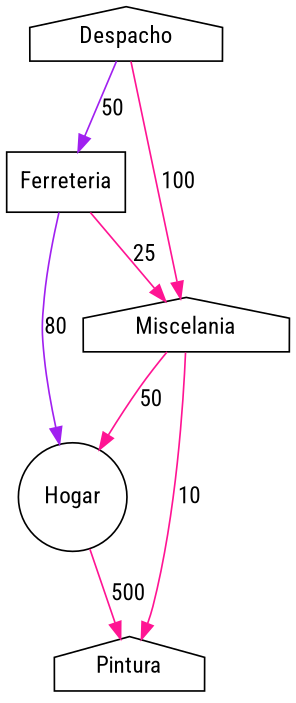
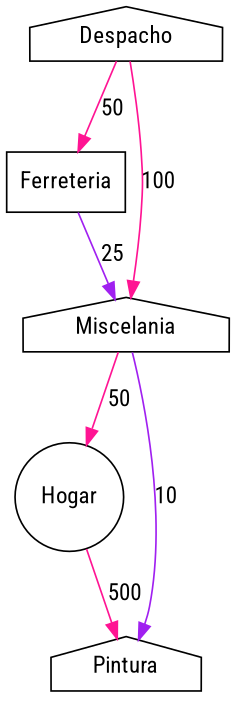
(101, 99) -> (101, 99)
(122, 250) -> (93, 248)
(43, 320) -> none
(174, 489) -> (154, 488)
